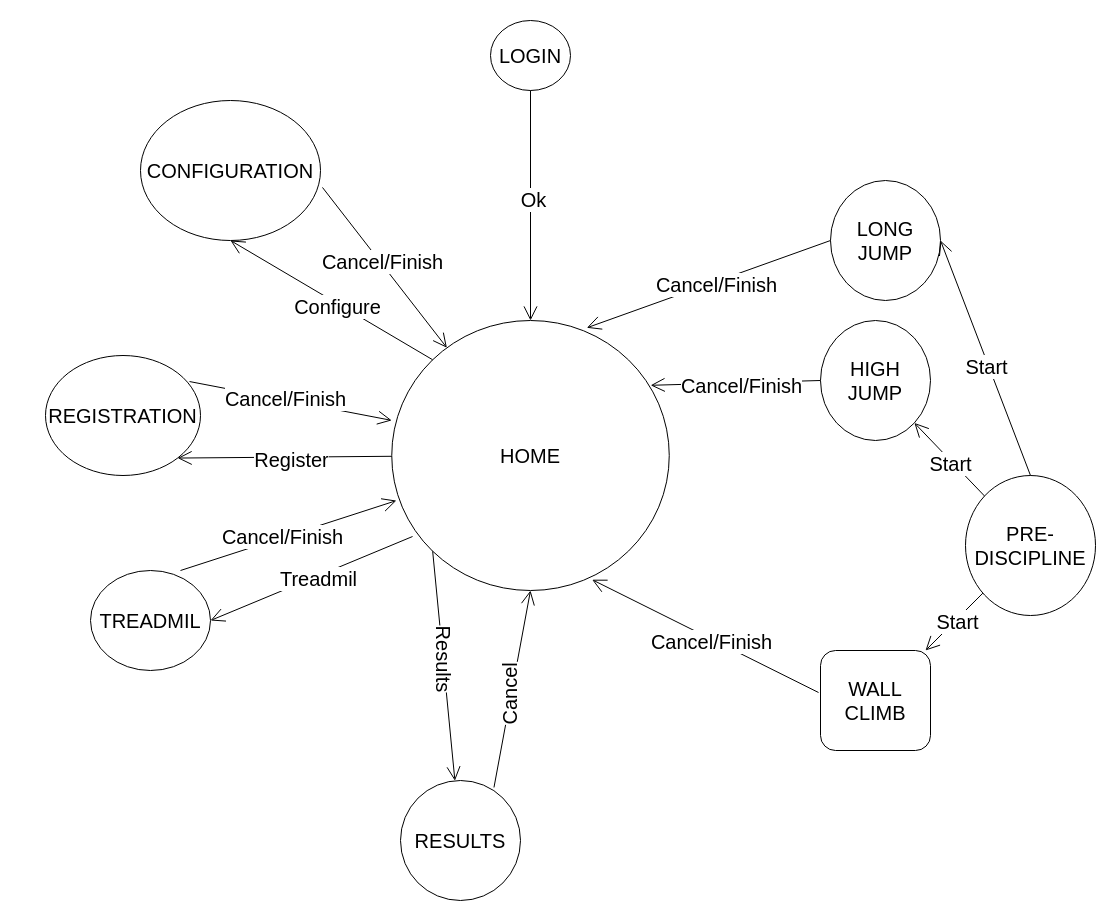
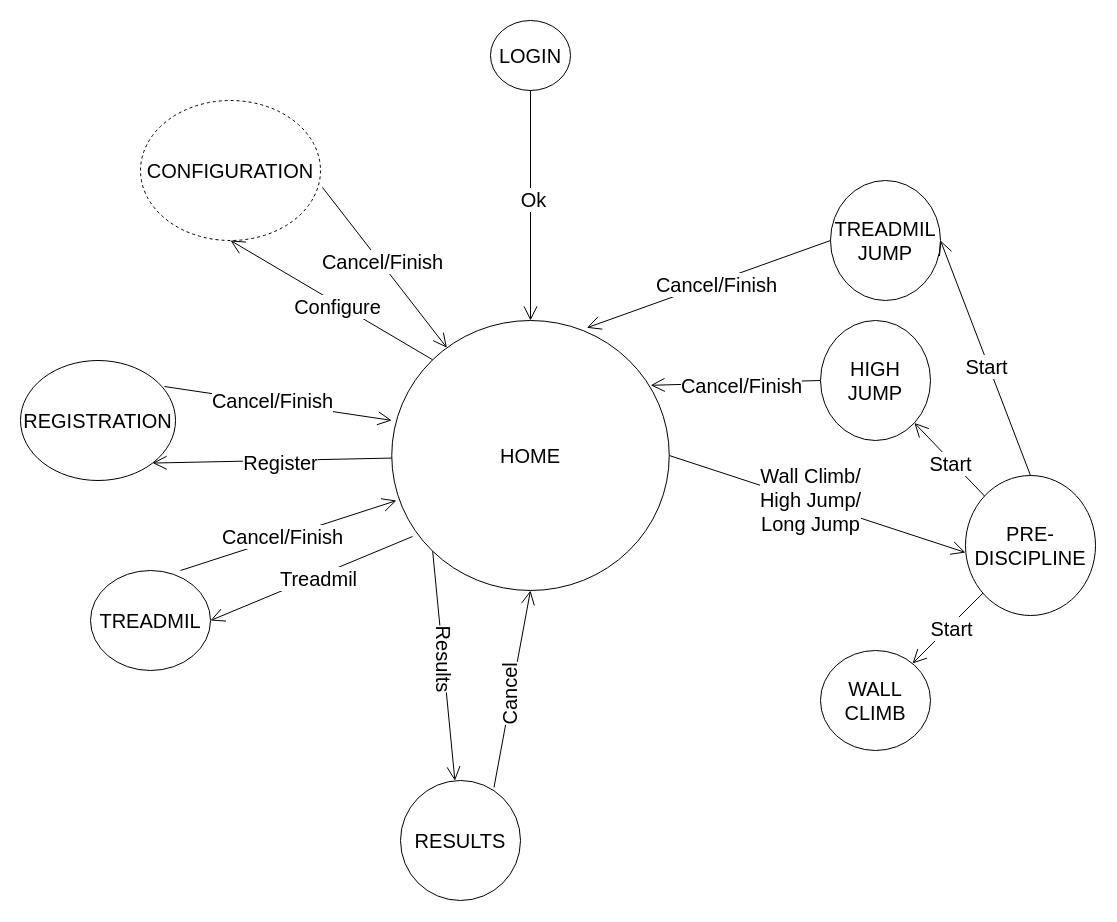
(231, 171) -> (231, 171)
(886, 241) -> (886, 241)
(123, 416) -> (98, 421)
none -> (911, 535)
(762, 664) -> none
(876, 701) -> (876, 701)
